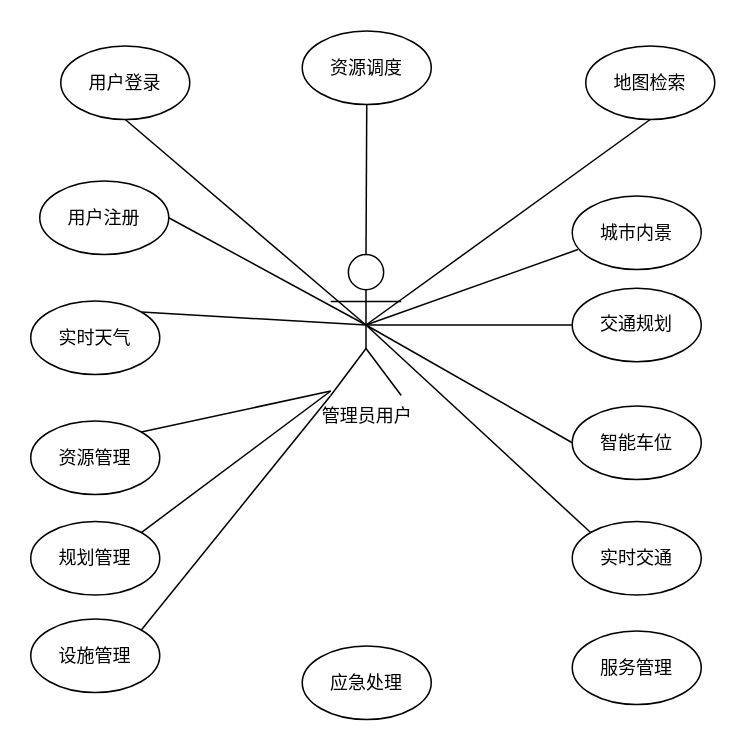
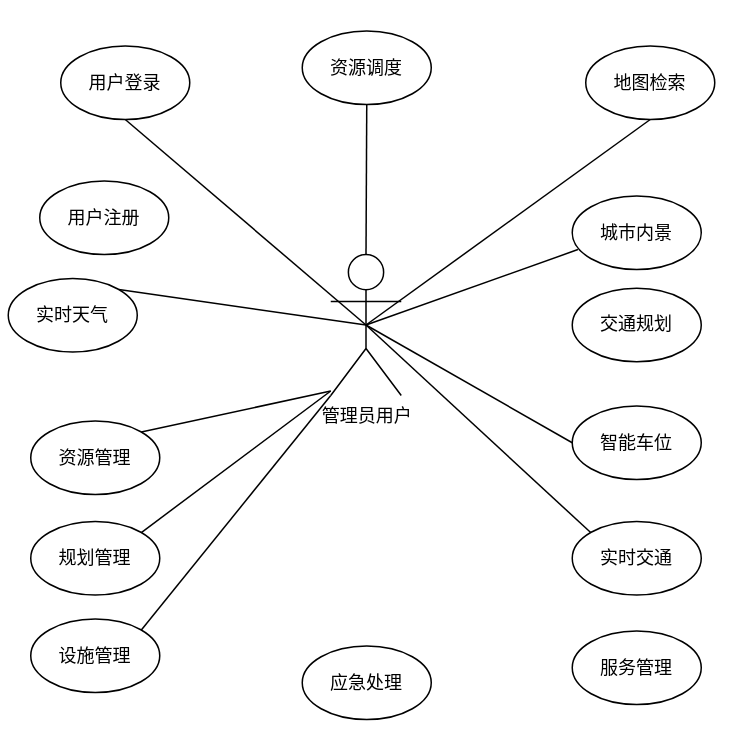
(264, 269) -> none
(471, 325) -> none
(95, 338) -> (73, 315)
